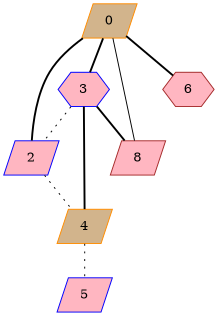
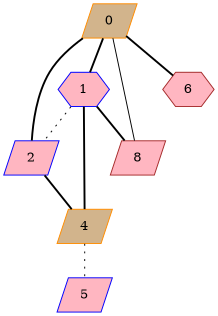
(84, 89) -> (84, 89)
(58, 192) -> (58, 192)
